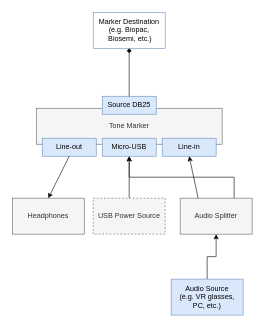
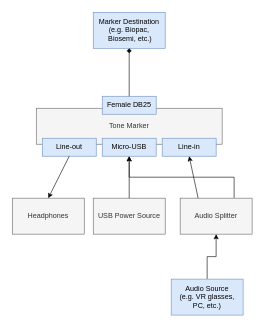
(129, 30) -> (129, 30)
(129, 105) -> (129, 105)
(129, 216) -> (129, 216)
